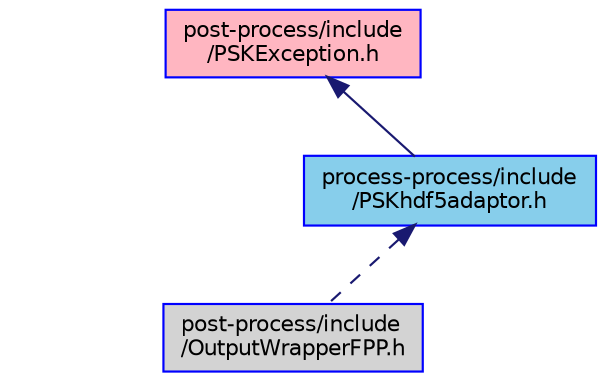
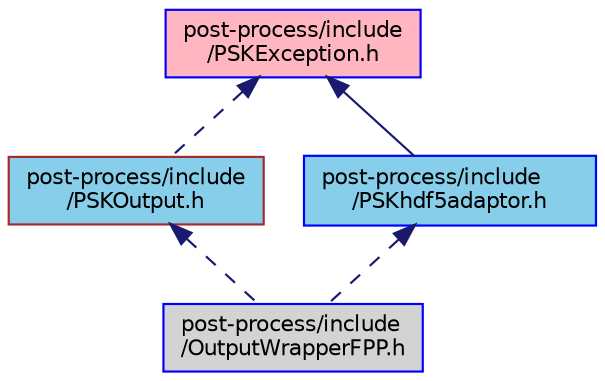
none -> (136, 191)
(450, 191) -> (450, 191)
